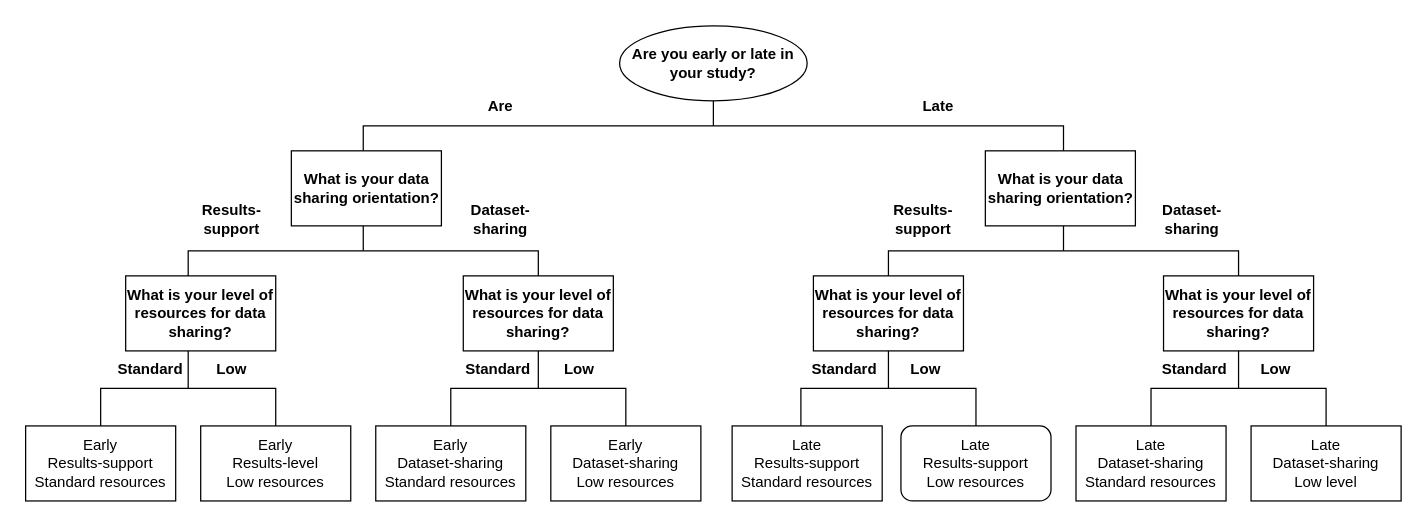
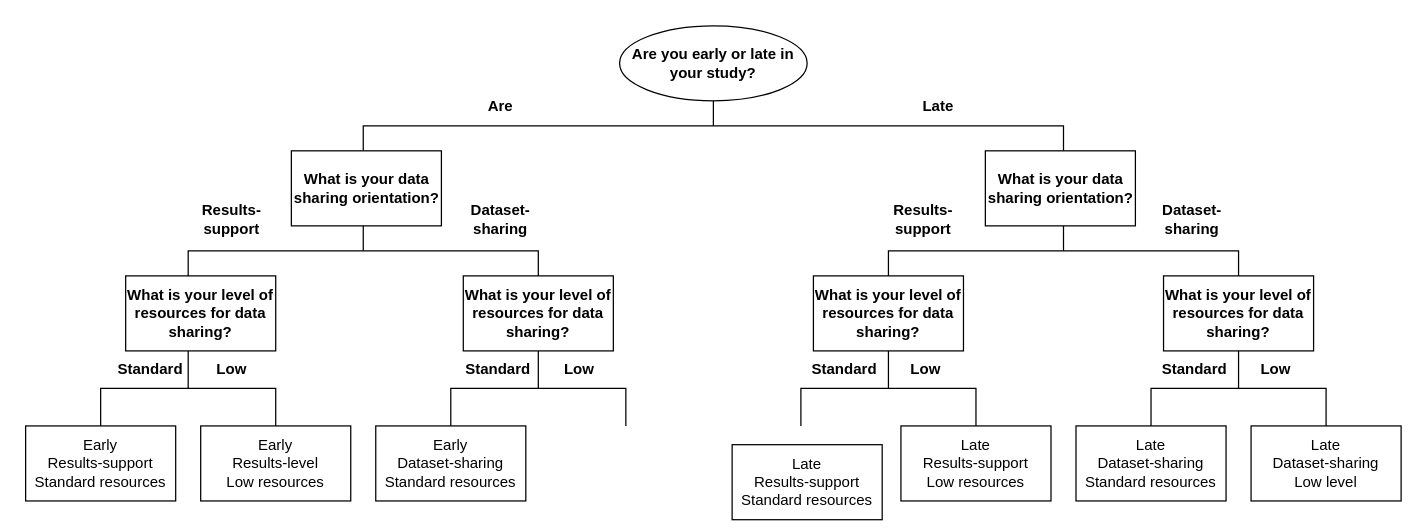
(626, 463) -> none
(807, 463) -> (807, 482)
(976, 463) -> (976, 463)
